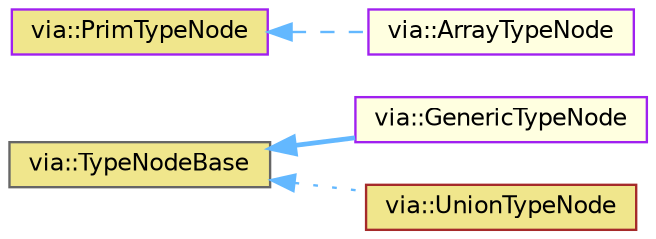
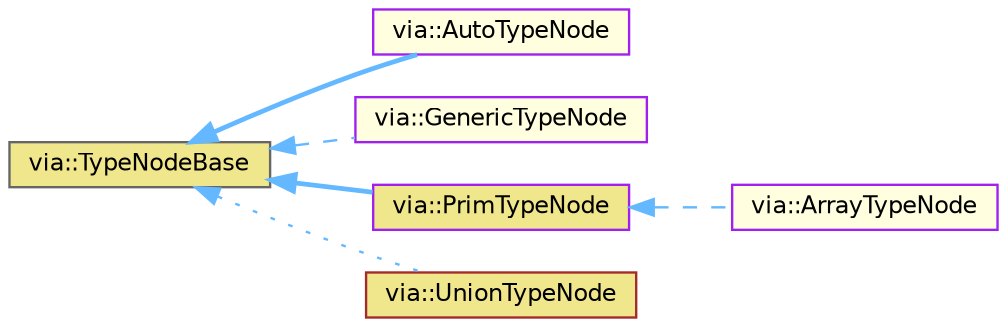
none -> (501, 32)
(325, 142) -> (325, 142)
none -> (334, 188)
